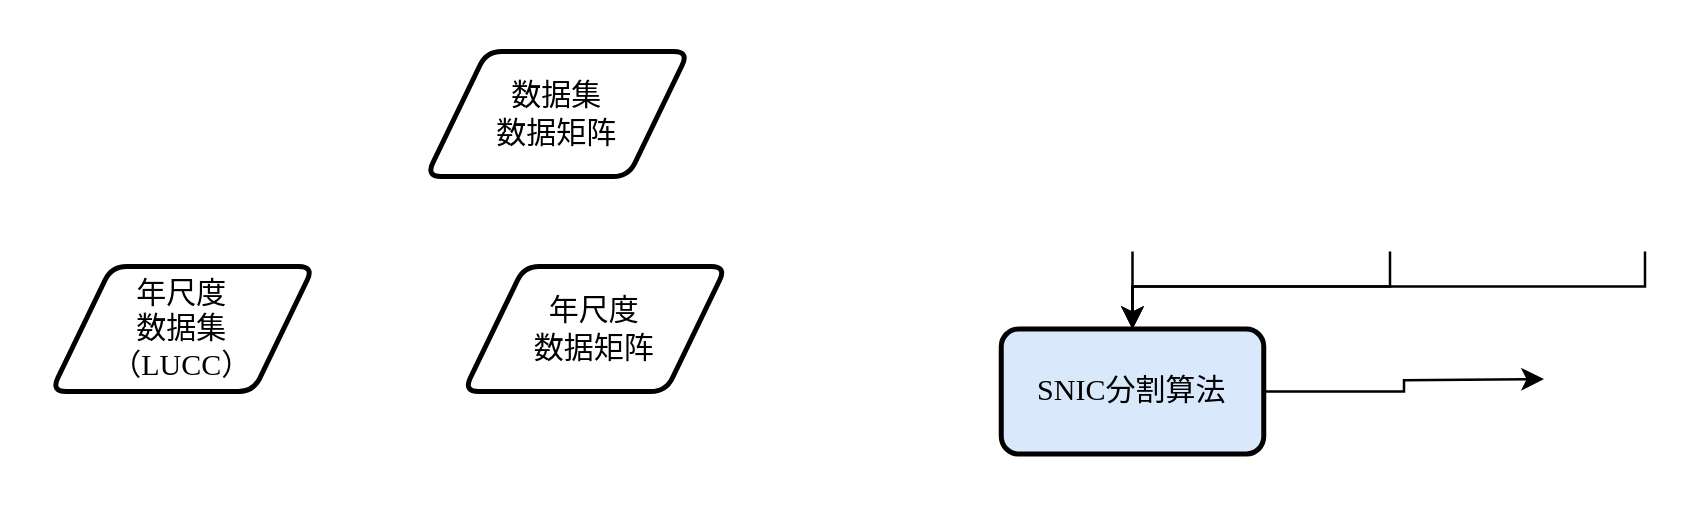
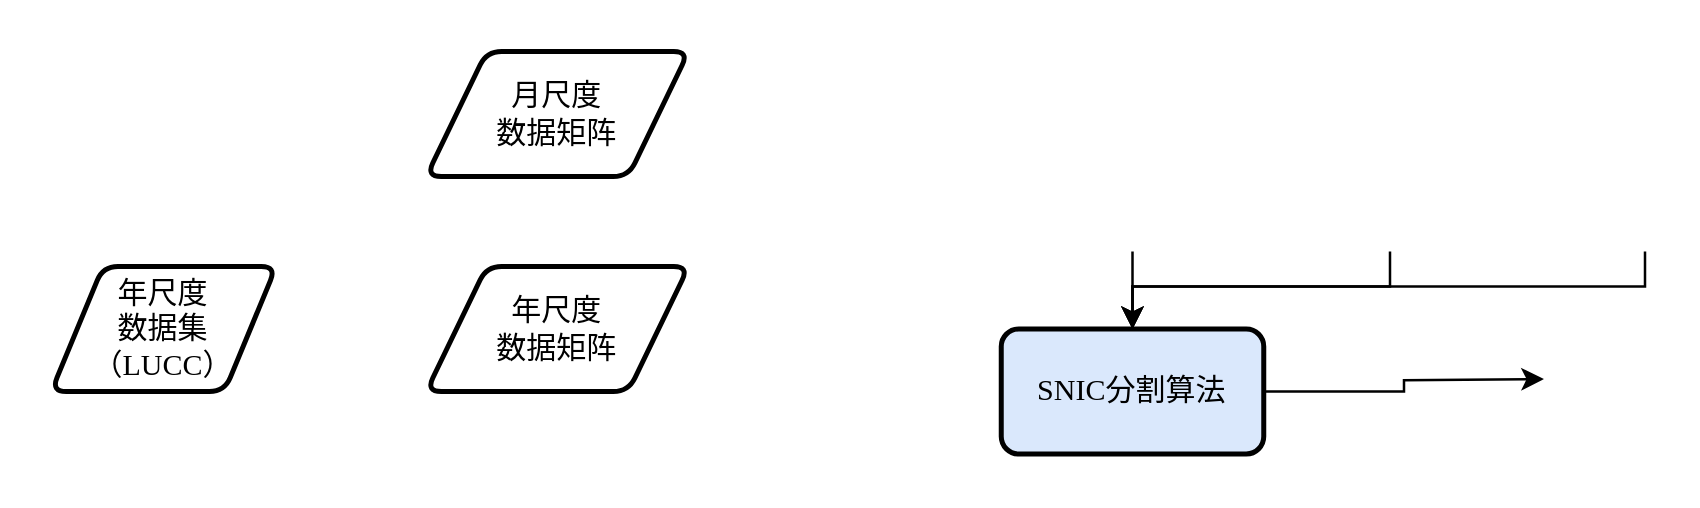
(558, 114) -> (558, 114)
(183, 329) -> (164, 329)
(595, 329) -> (558, 329)
